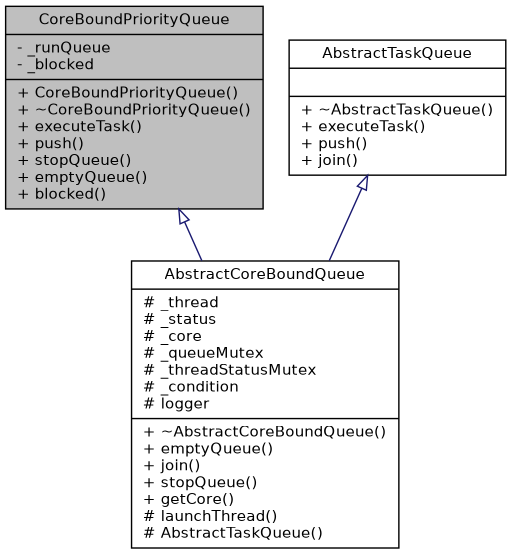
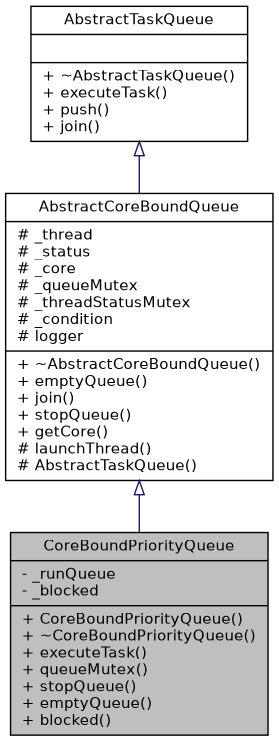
(51, 144) -> (86, 670)
(193, 241) -> (139, 514)
